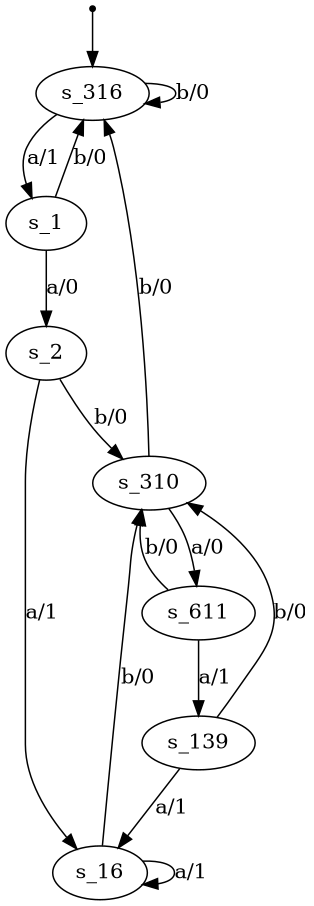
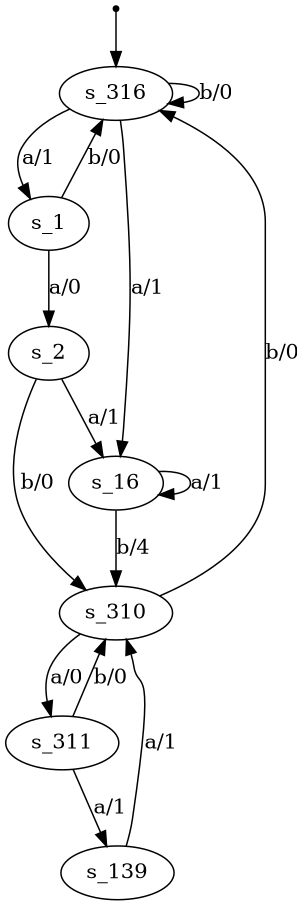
(199, 613) -> (62, 743)
(290, 613) -> (161, 743)
(138, 678) -> (133, 548)
(154, 802) -> (130, 281)
